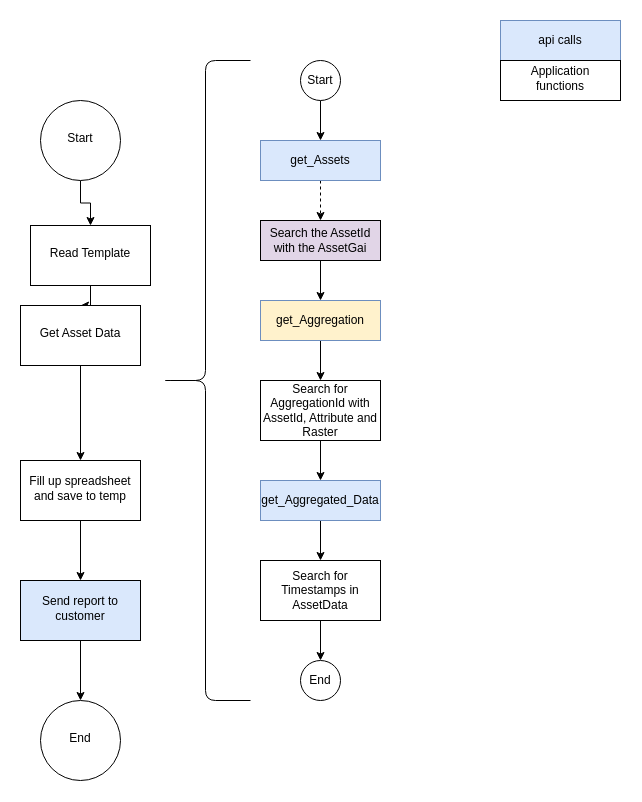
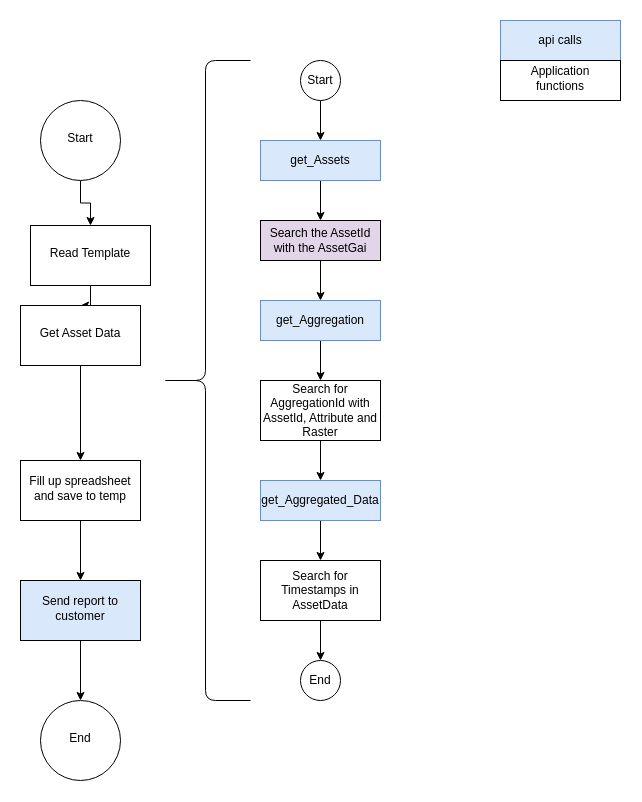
(321, 197) -> (321, 197)
(321, 321) -> (321, 321)
